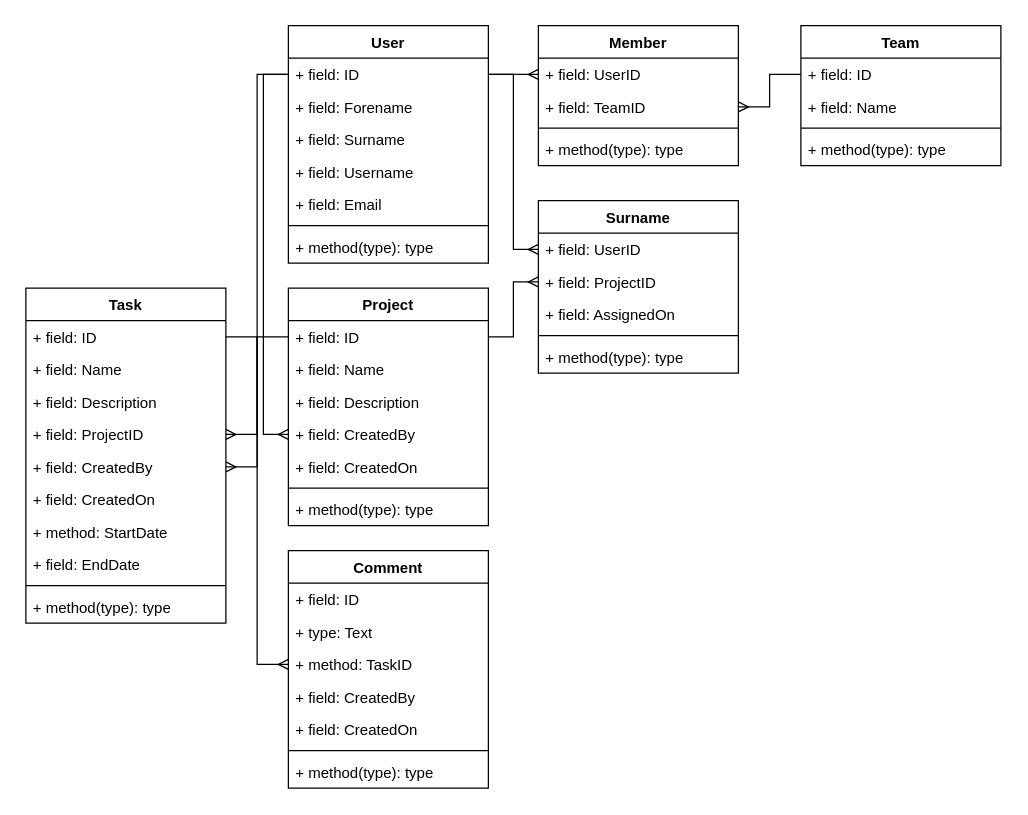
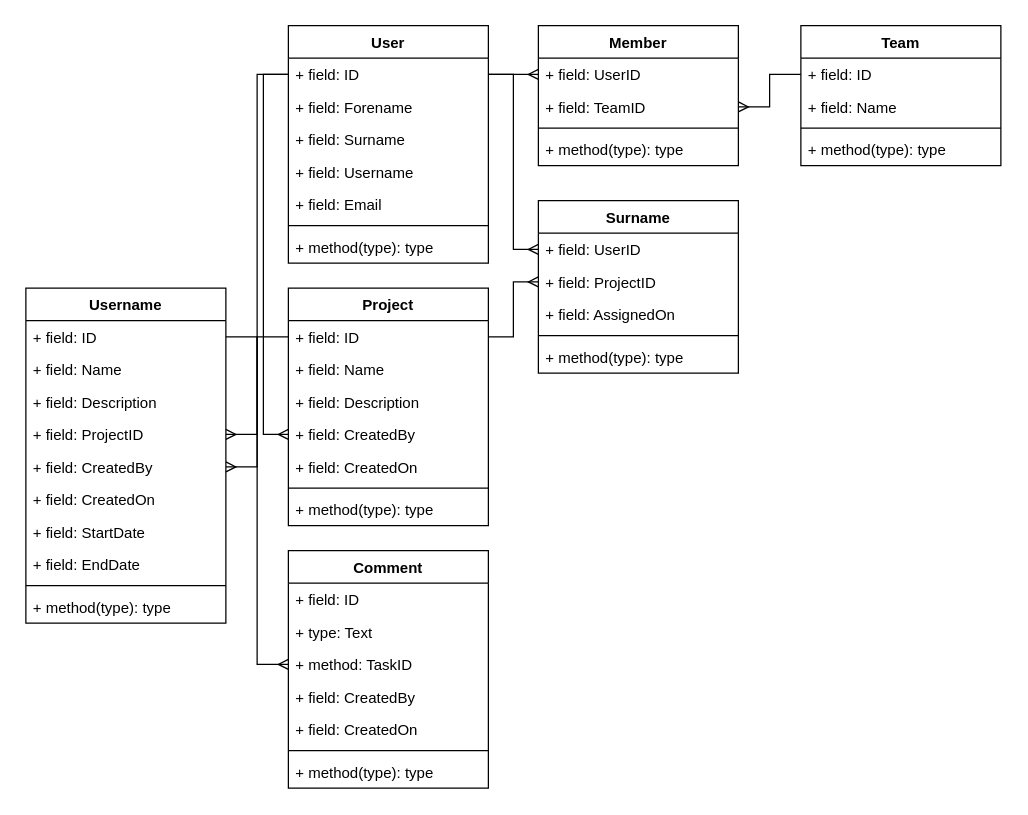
(125, 305) -> (125, 305)
(106, 533) -> (98, 533)
